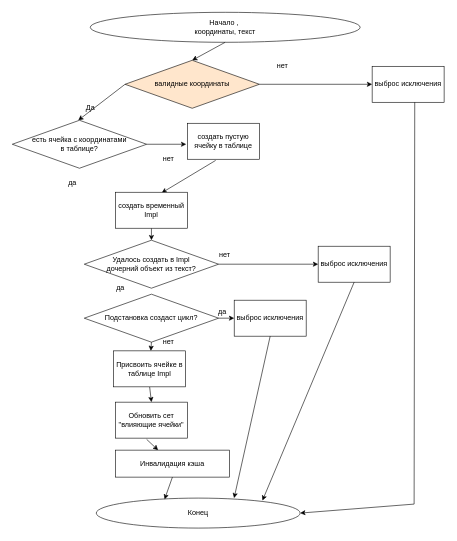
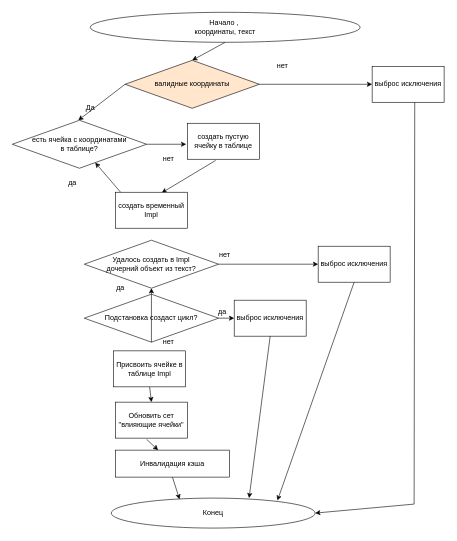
(152, 232) -> (108, 178)
(151, 345) -> (152, 317)
(198, 513) -> (213, 513)
